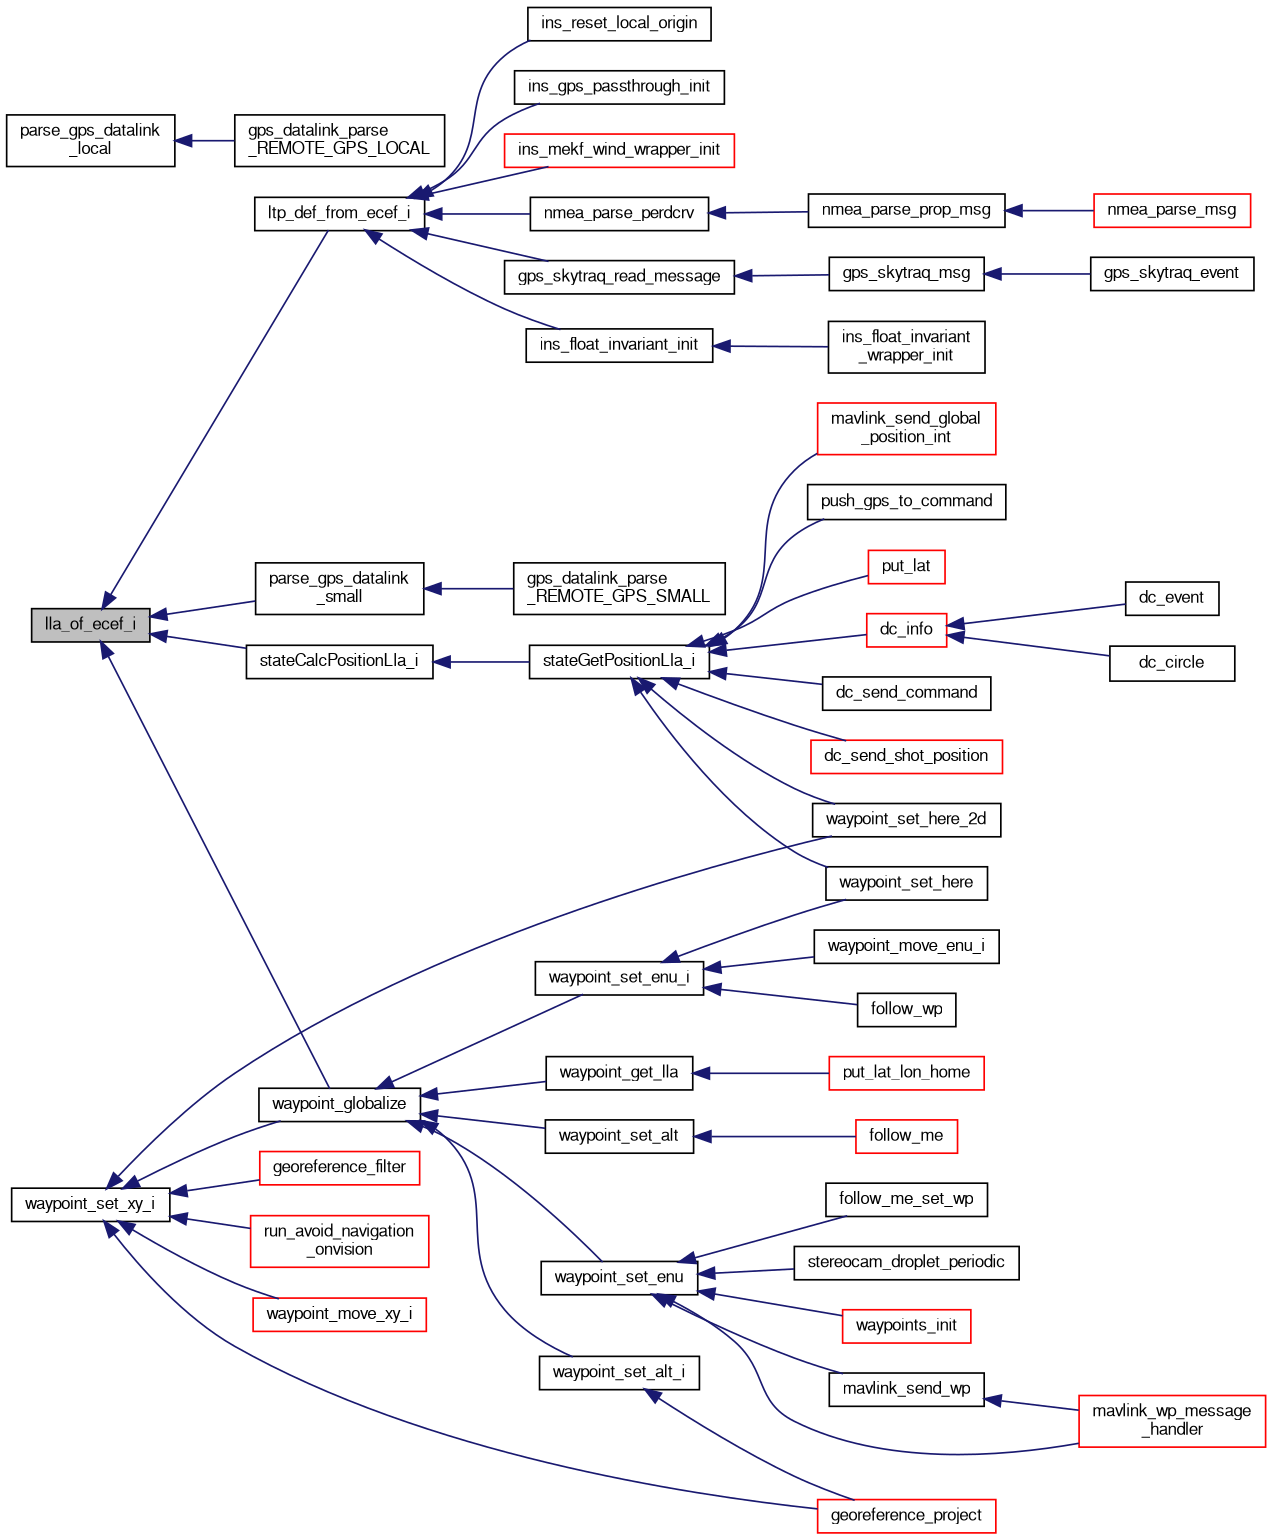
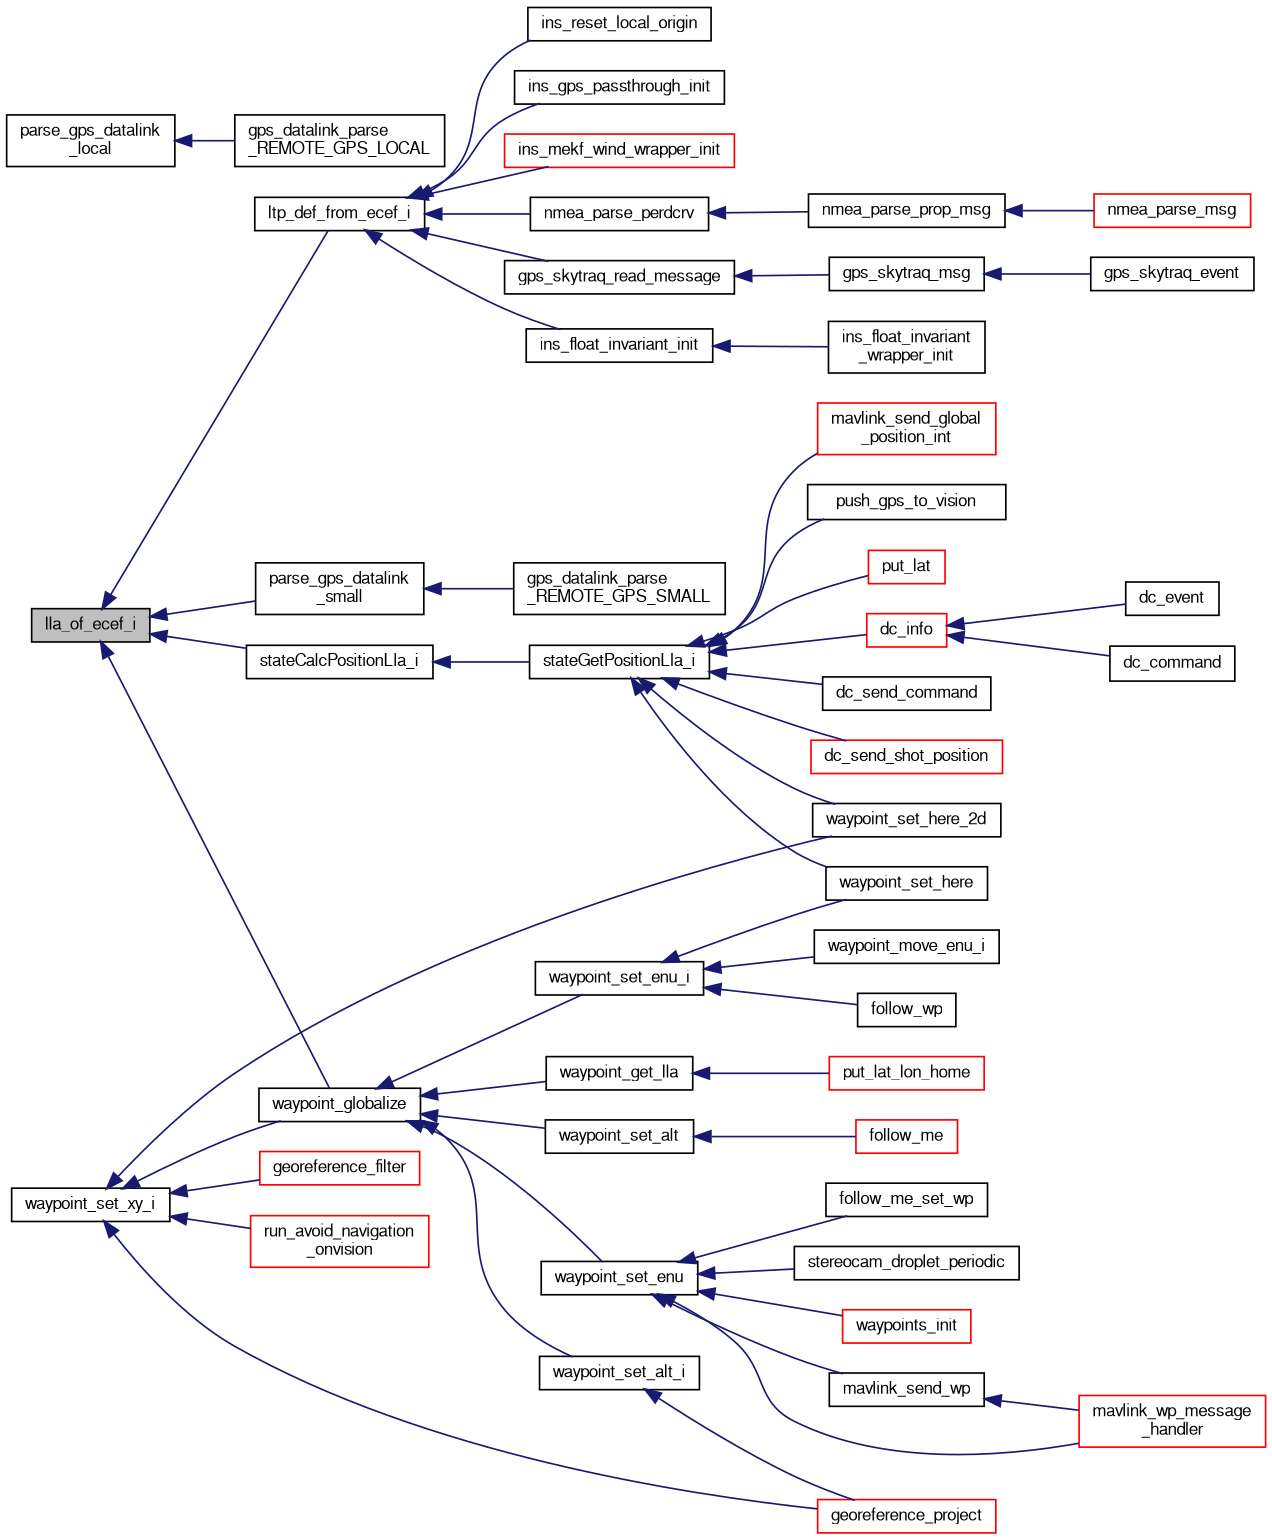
(907, 502) -> (907, 502)
(1172, 664) -> (1172, 664)
(340, 1315) -> none
